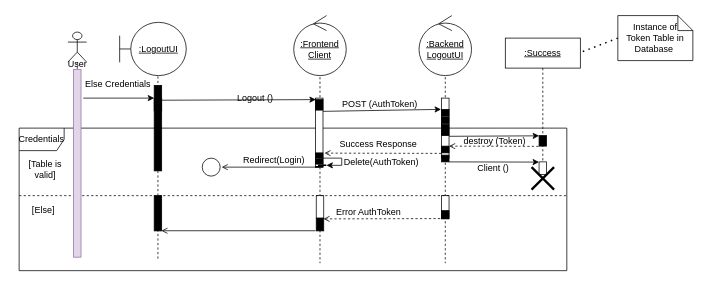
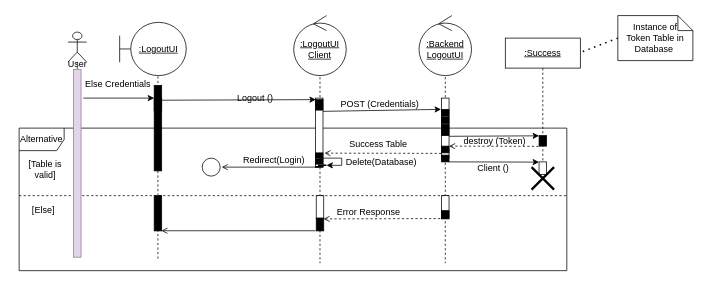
(320, 49) -> (320, 49)
(380, 104) -> (380, 104)
(42, 139) -> (42, 139)
(378, 144) -> (378, 144)
(381, 162) -> (381, 162)
(369, 212) -> (369, 212)
